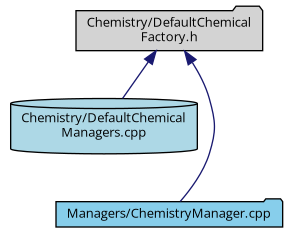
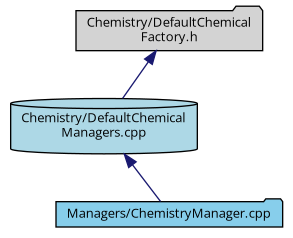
(214, 134) -> (147, 183)
